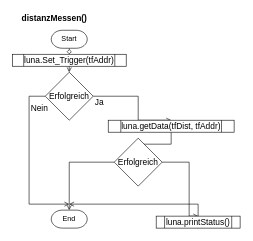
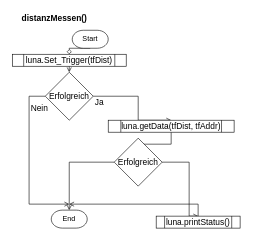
(69, 39) -> (90, 39)
(69, 60) -> (69, 60)
